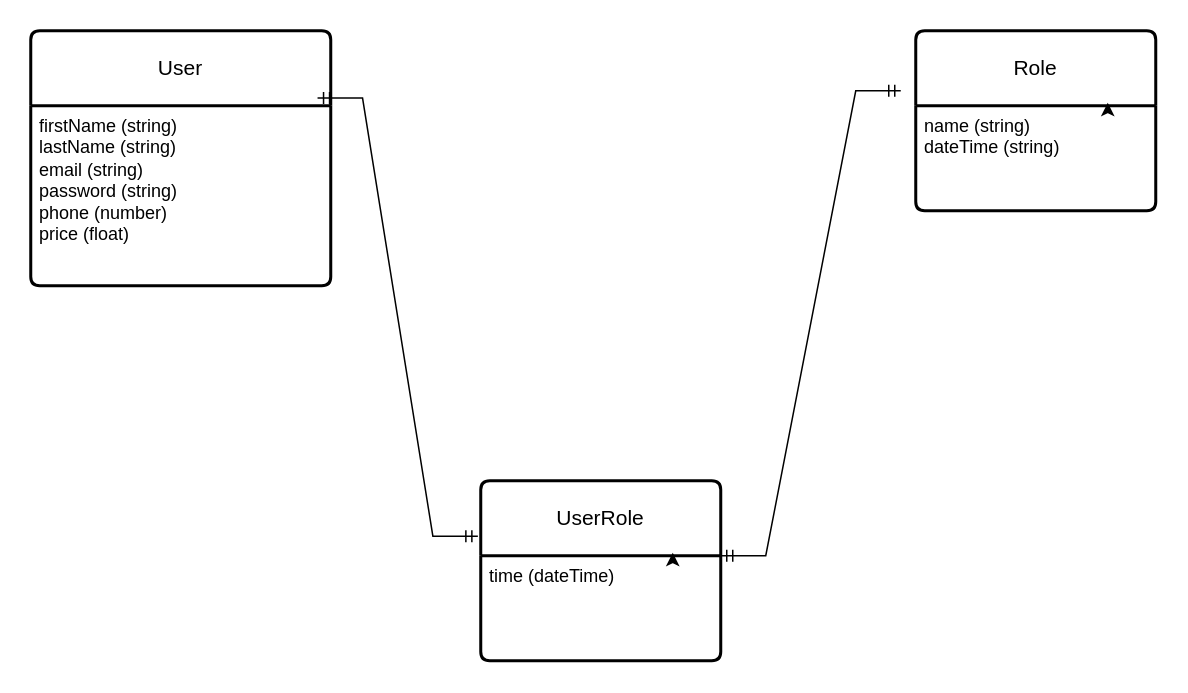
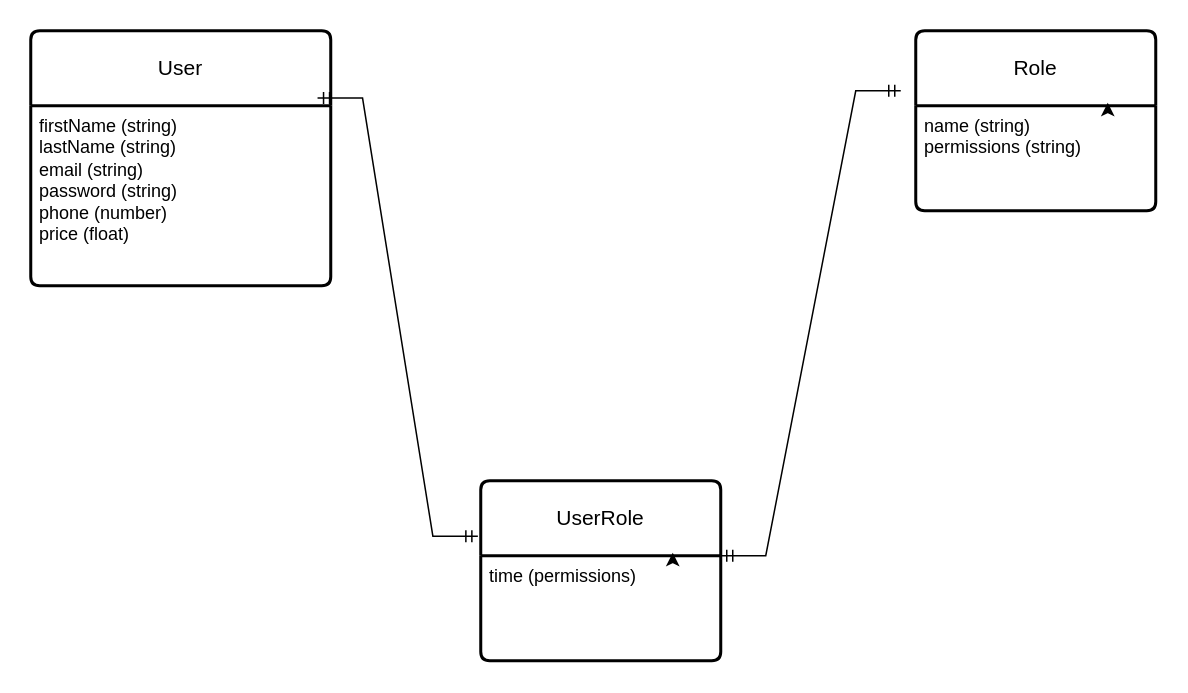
(1003, 138) -> (1016, 138)
(558, 577) -> (571, 577)
